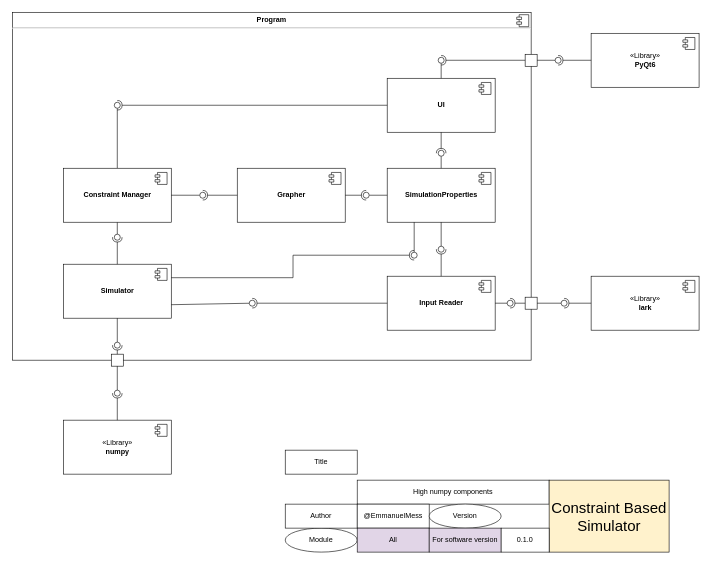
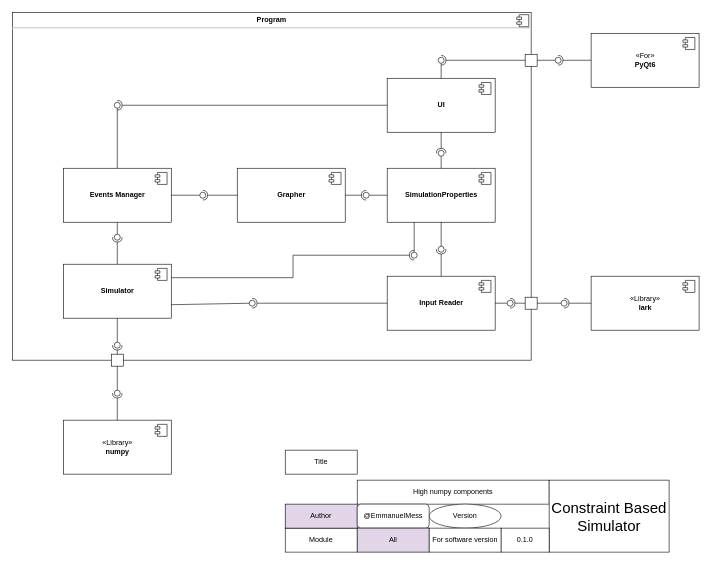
(646, 60) -> (646, 60)
(118, 195) -> (118, 195)
(321, 516) -> (321, 516)
(393, 516) -> (393, 516)
(609, 516) -> (609, 516)
(321, 540) -> (321, 540)
(465, 540) -> (465, 540)
